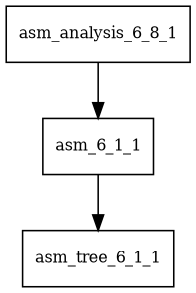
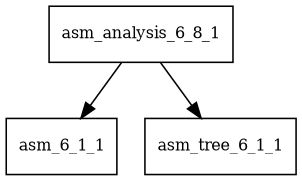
(98, 195) -> (176, 84)
